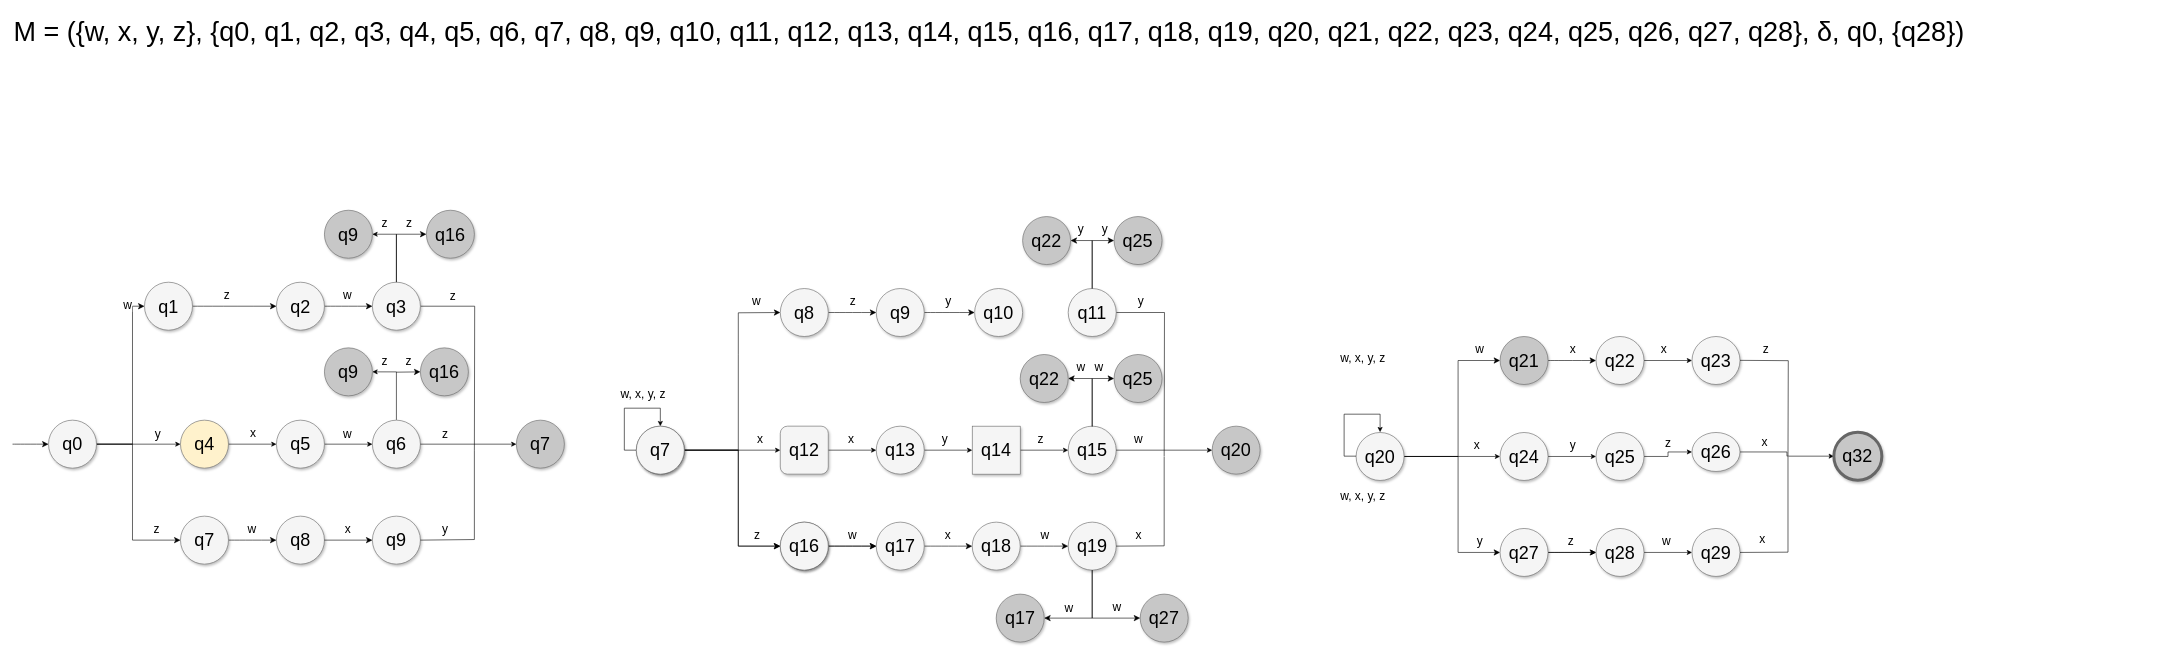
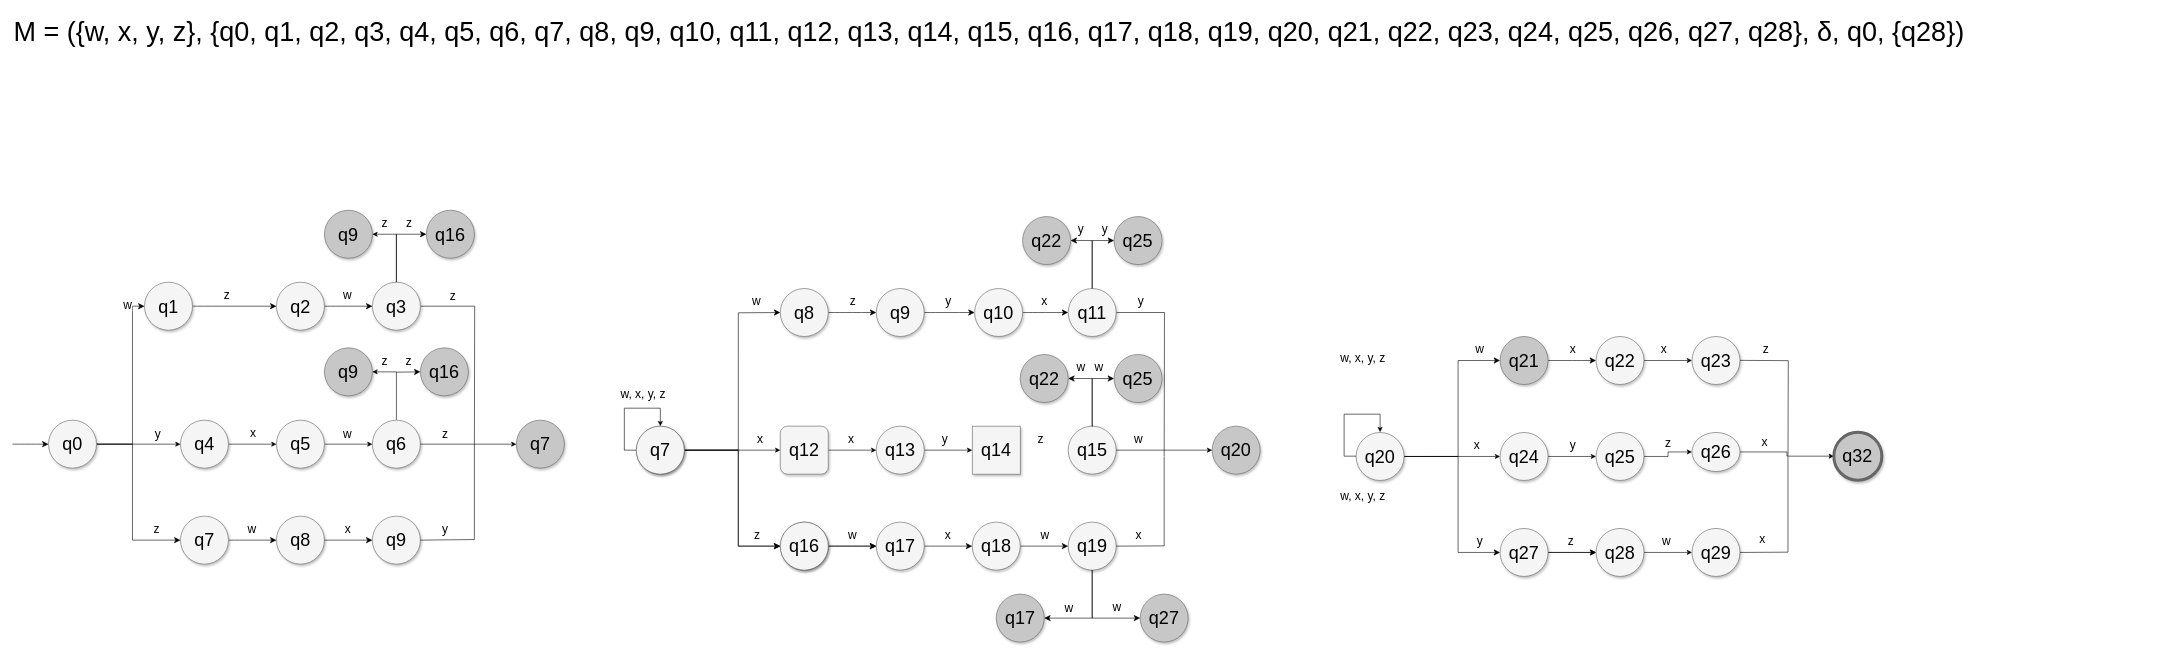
none -> (1043, 313)
(204, 444) -> (204, 444)
(1062, 450) -> none
